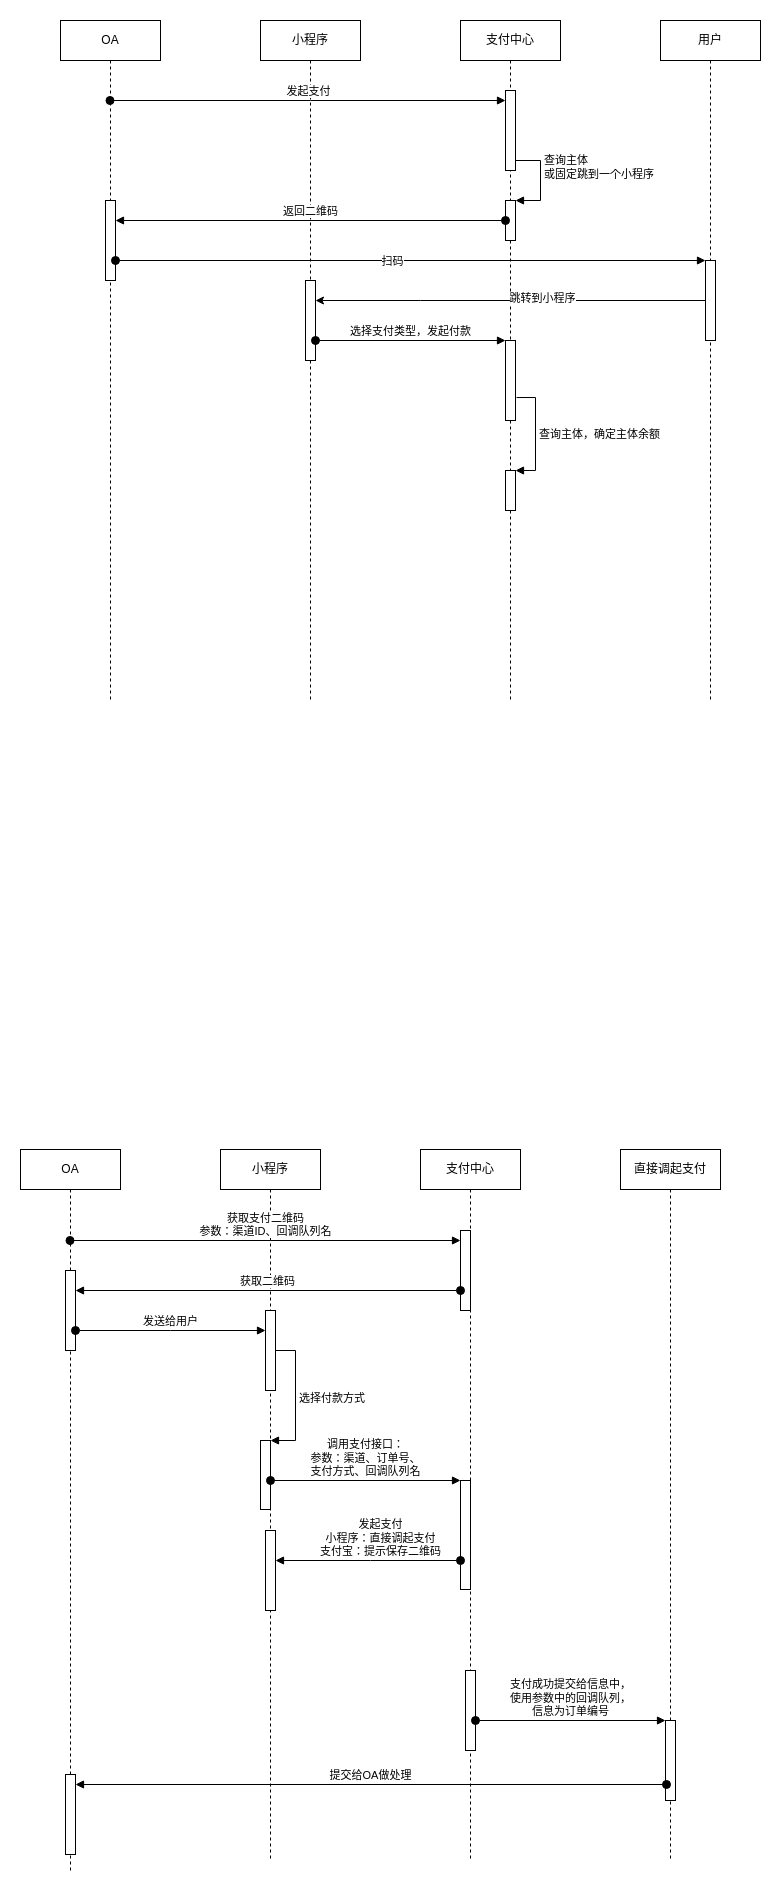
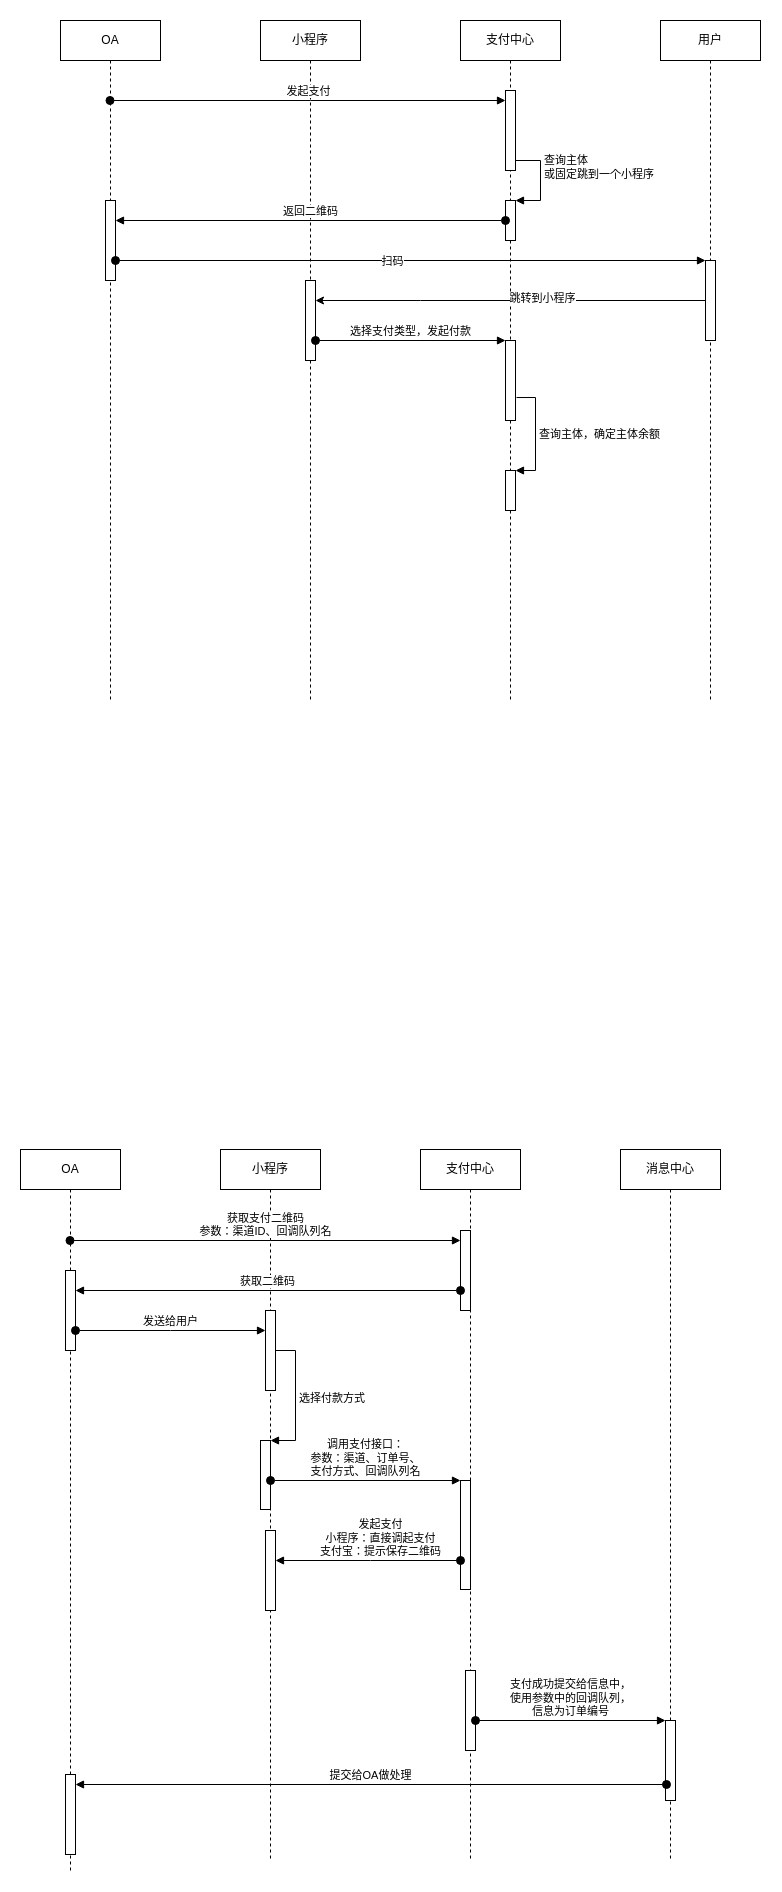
(671, 1170) -> (671, 1170)
